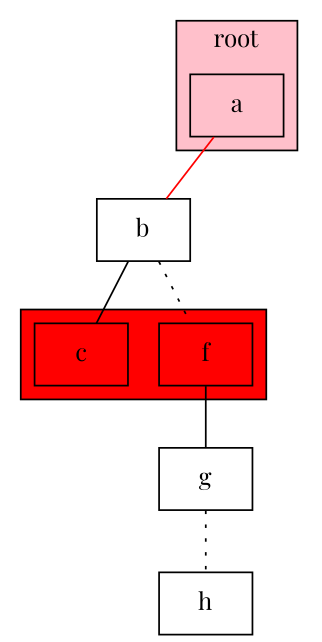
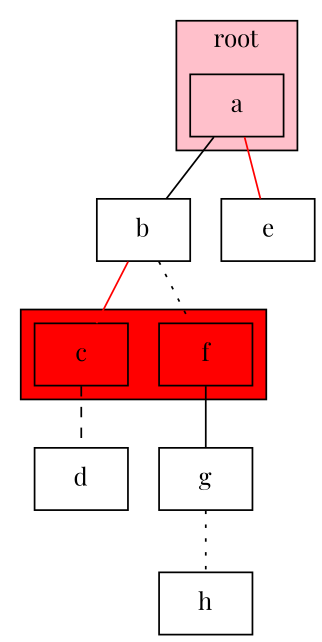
(190, 168) -> (190, 168)
none -> (268, 230)
(112, 292) -> (112, 292)
none -> (81, 479)
